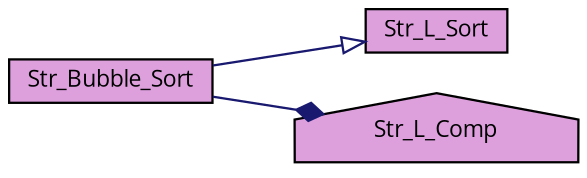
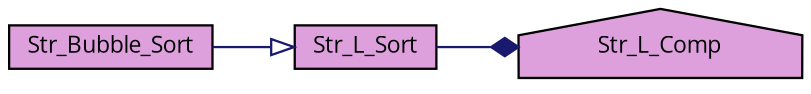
(254, 103) -> (464, 47)
